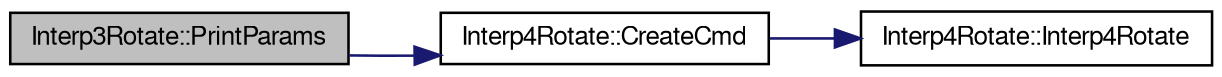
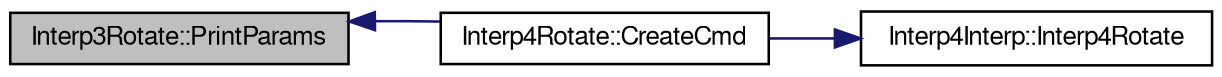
(1037, 38) -> (1037, 38)
(382, 56) -> (408, 21)
